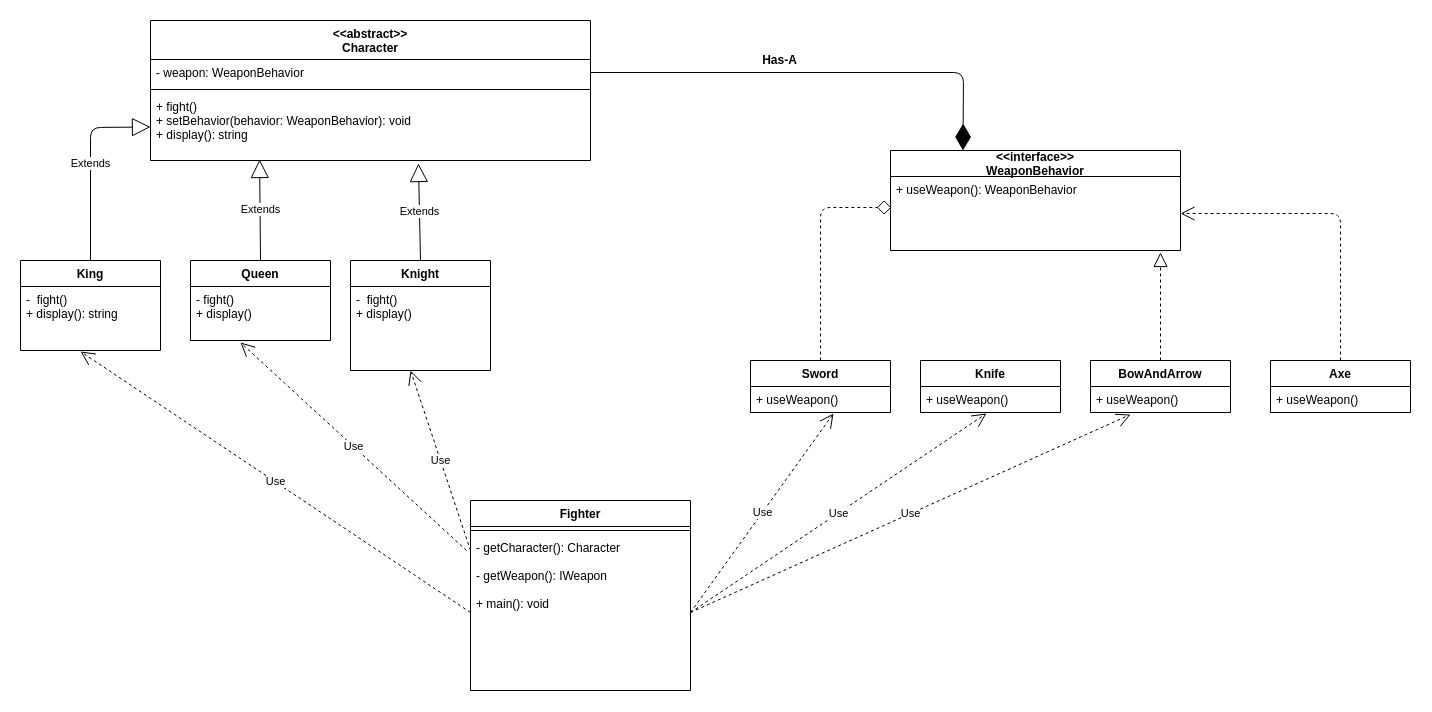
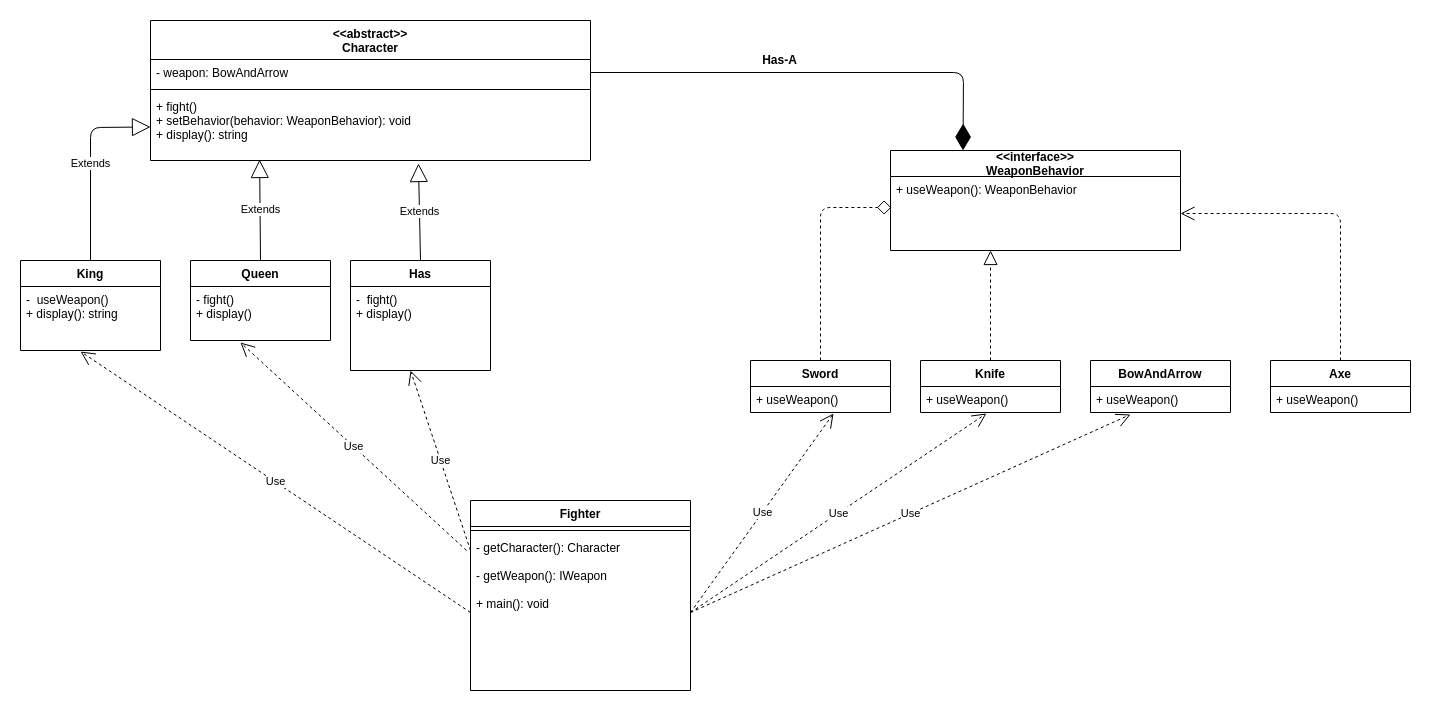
(230, 73) -> (222, 73)
(420, 274) -> (420, 274)
(56, 300) -> (71, 300)
none -> (991, 312)
(1160, 313) -> none
